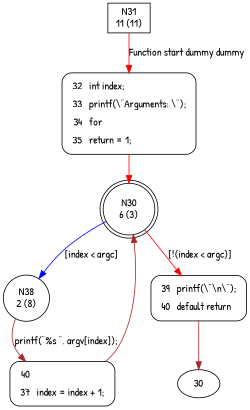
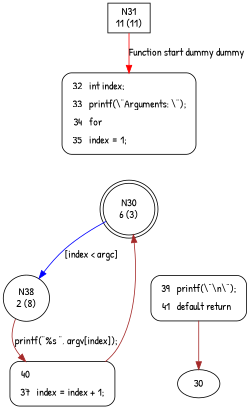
(111, 140) -> (108, 140)
(129, 165) -> none
(161, 250) -> none
(166, 307) -> (166, 307)
